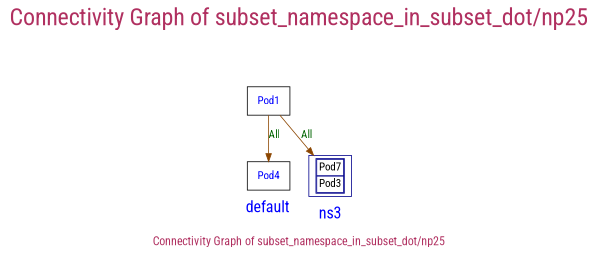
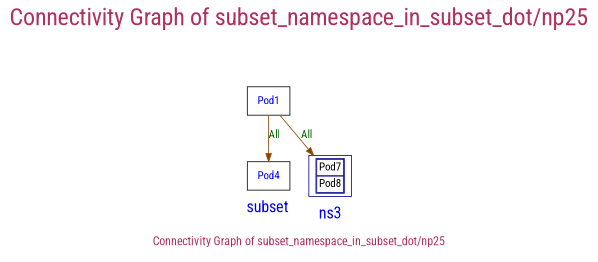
(330, 184) -> (330, 184)
(268, 208) -> (268, 208)
